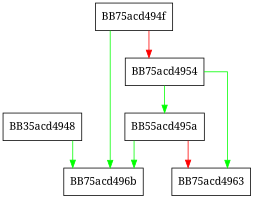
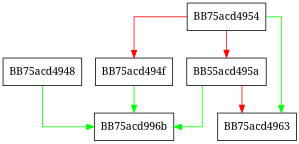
(149, 40) -> (144, 17)
(165, 95) -> (226, 40)
(42, 127) -> (42, 72)
(104, 182) -> (134, 127)
